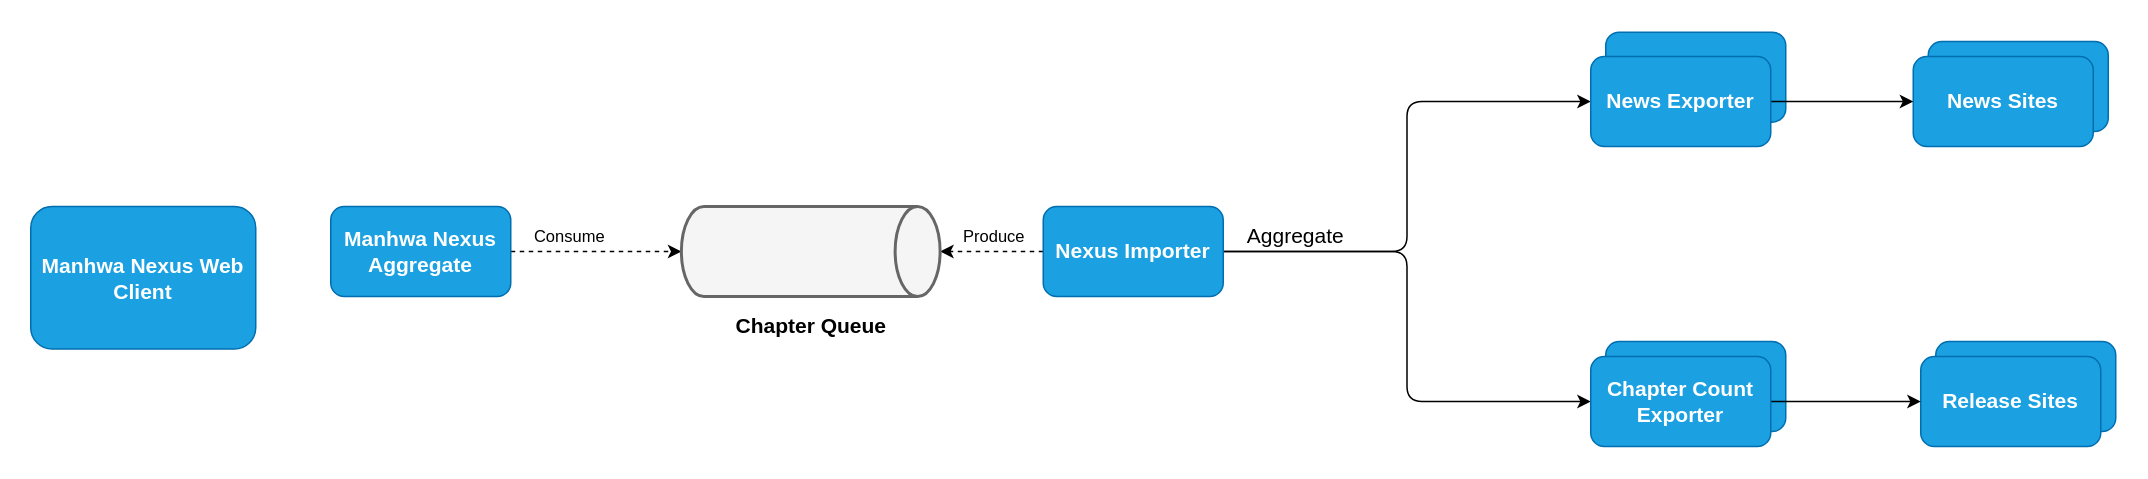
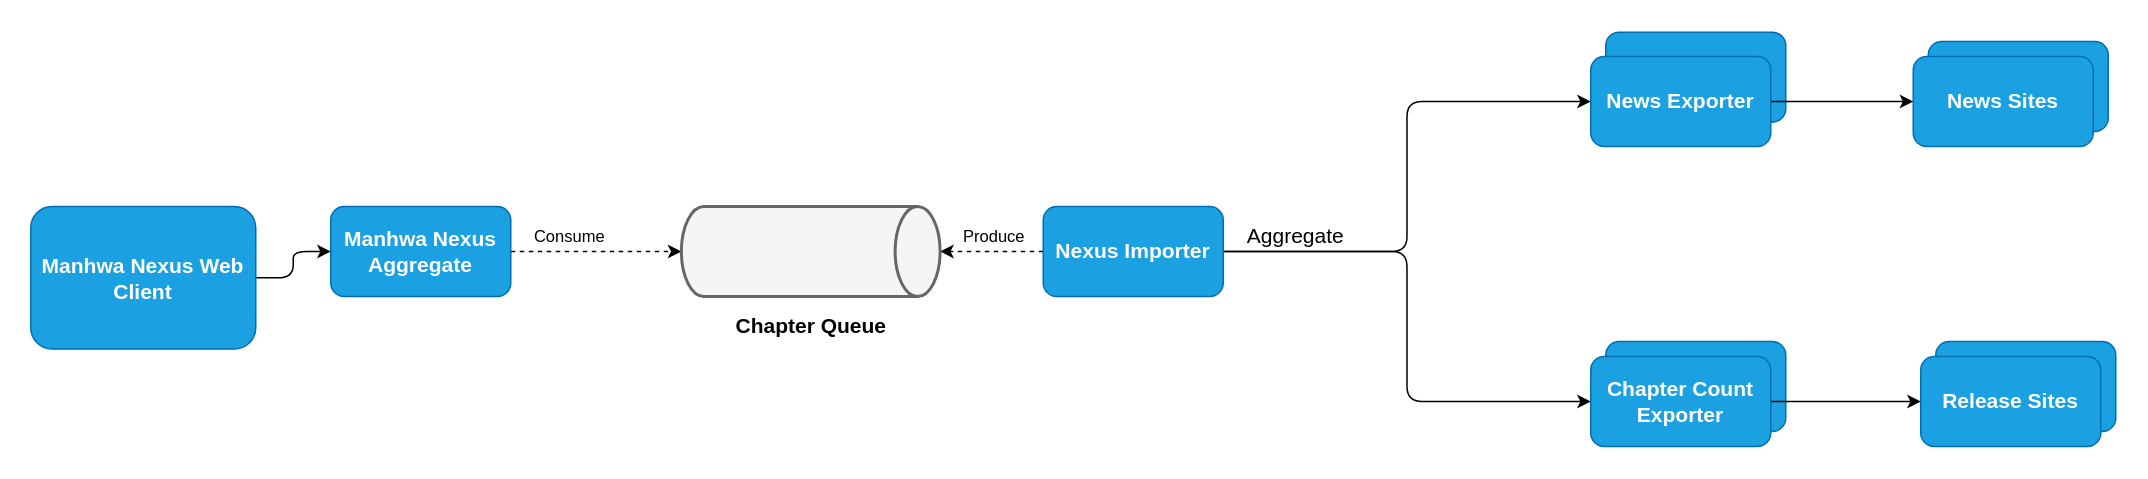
none -> (292, 270)
